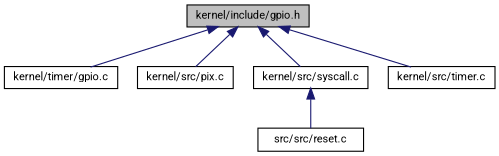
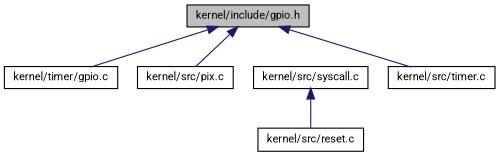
(283, 51) -> none
(311, 140) -> (311, 140)
